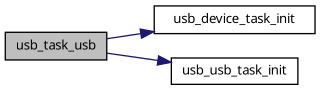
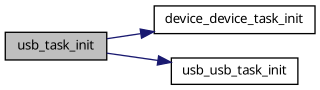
(235, 20) -> (235, 20)
(56, 46) -> (56, 46)
